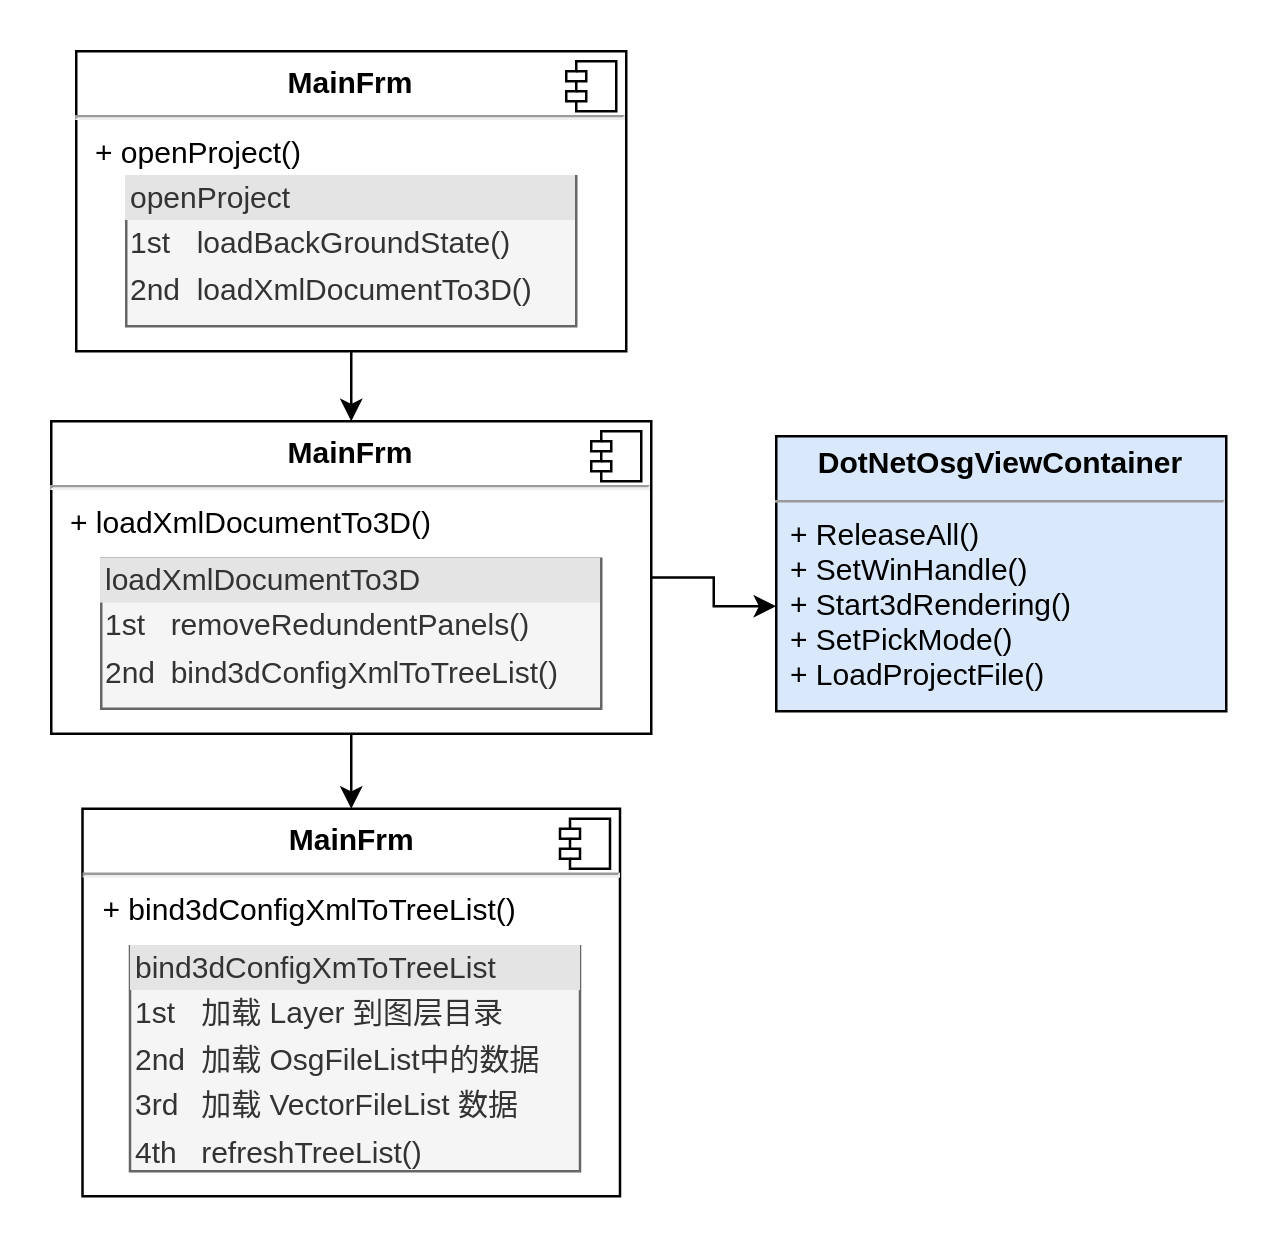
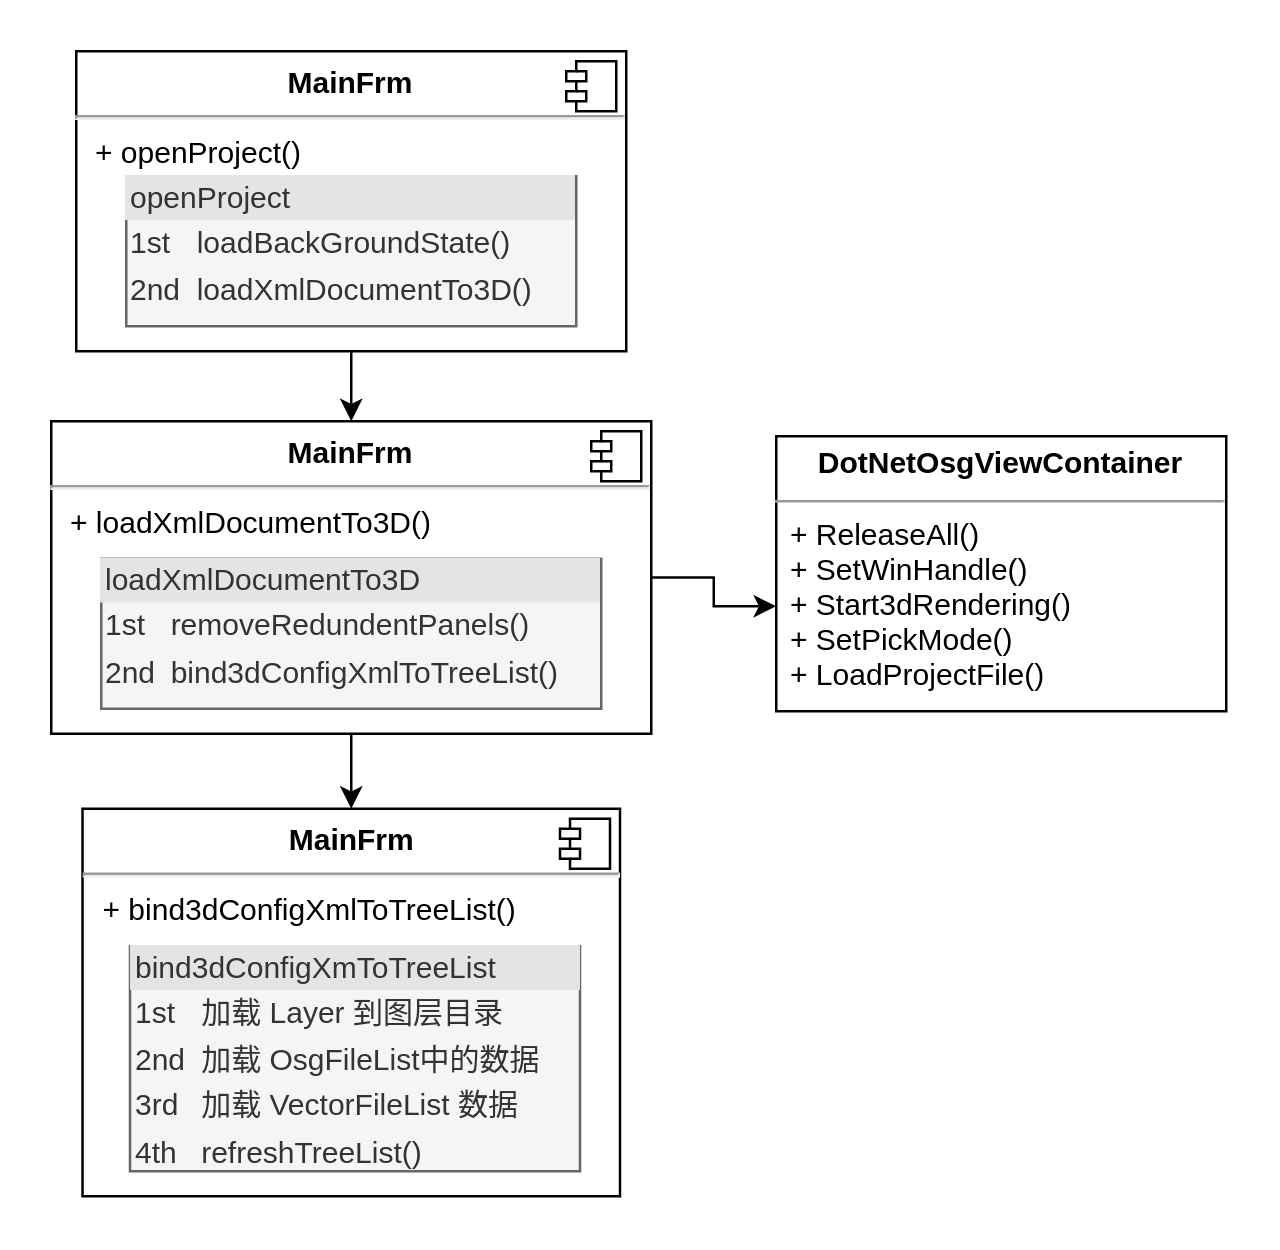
(1001, 574) -> (1001, 574)
